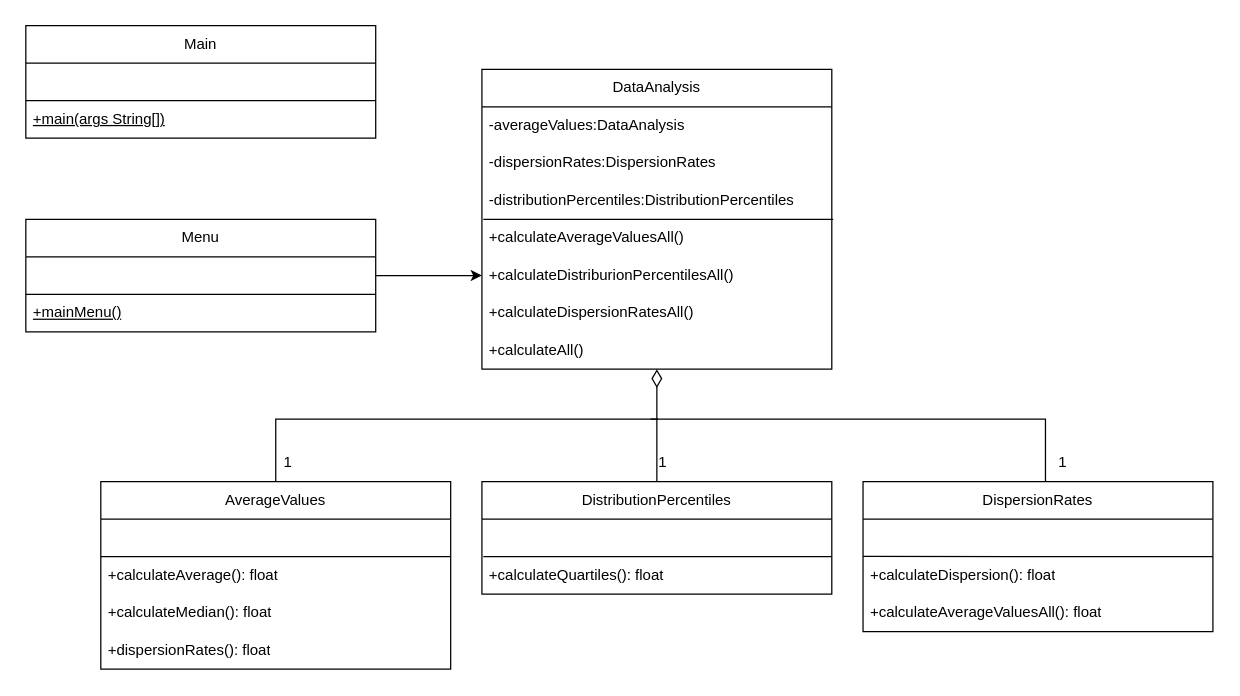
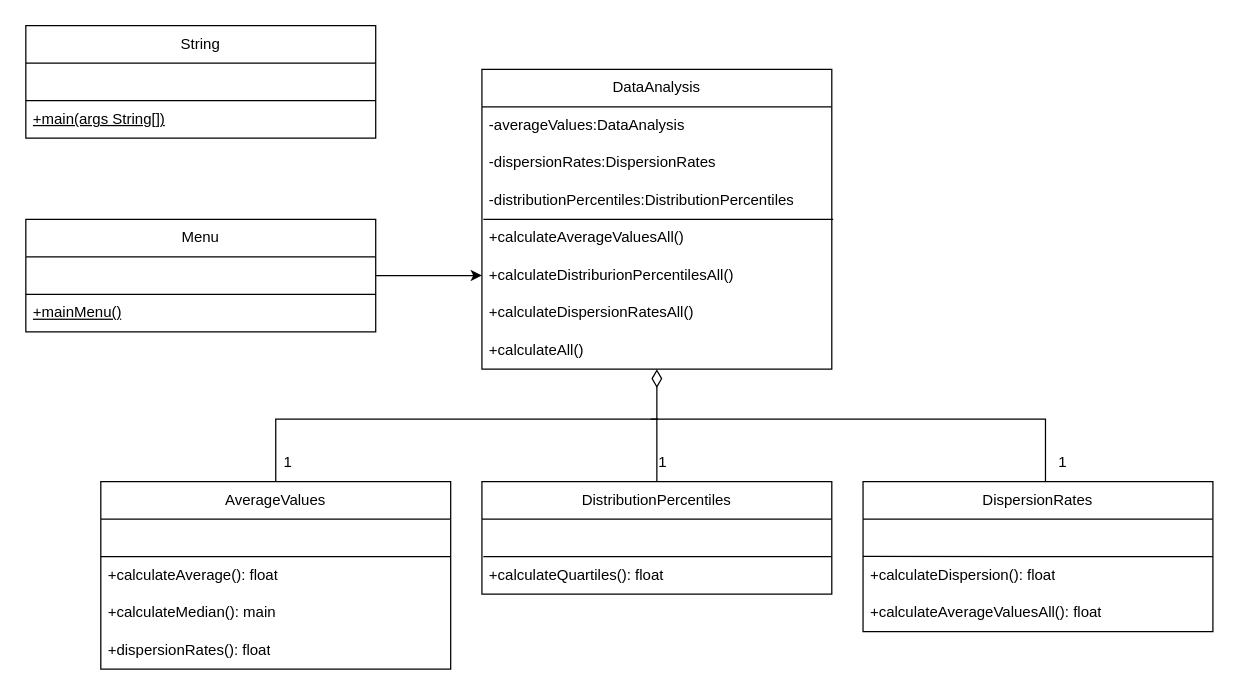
(201, 44) -> (201, 44)
(201, 613) -> (197, 613)
